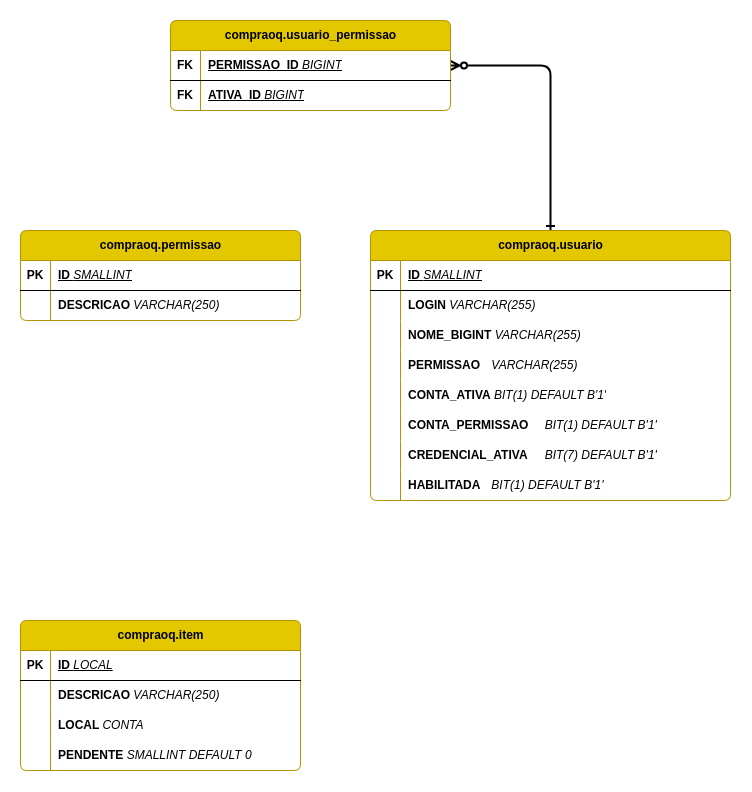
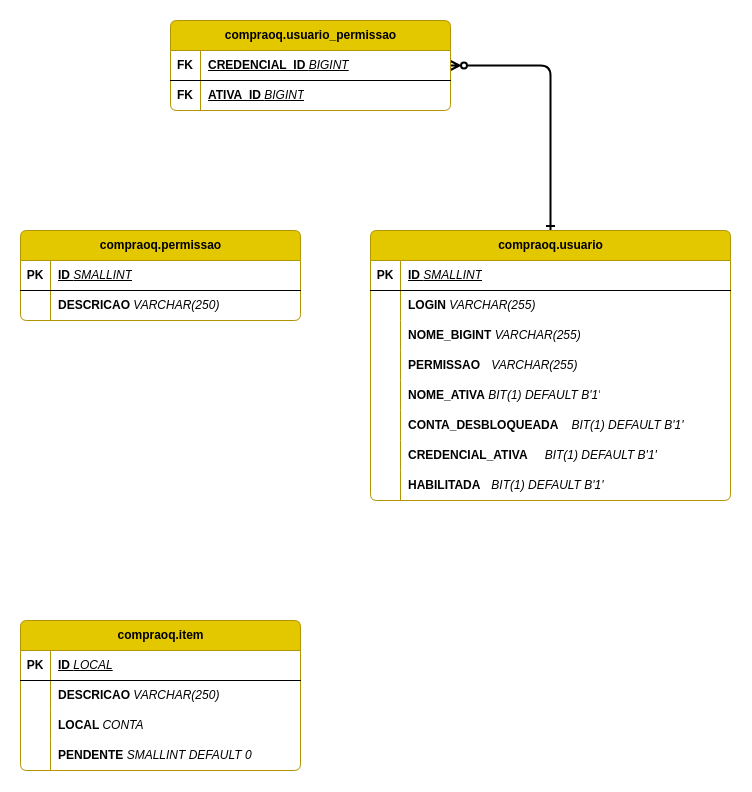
(271, 66) -> (274, 66)
(506, 396) -> (503, 396)
(523, 426) -> (533, 426)
(527, 456) -> (527, 456)
